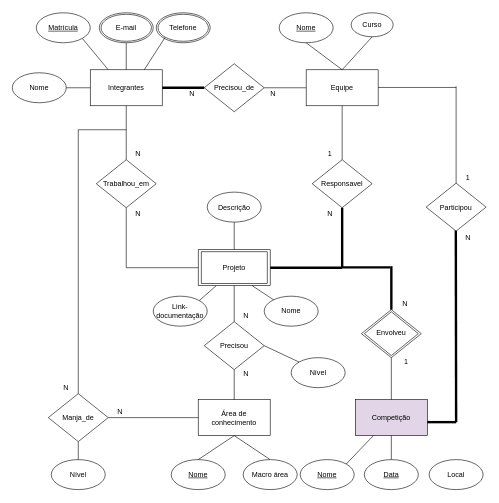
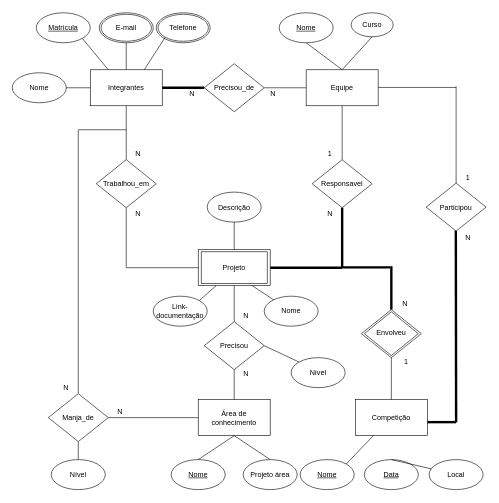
(392, 418) -> (392, 418)
(392, 448) -> (411, 464)
(270, 475) -> (270, 475)
